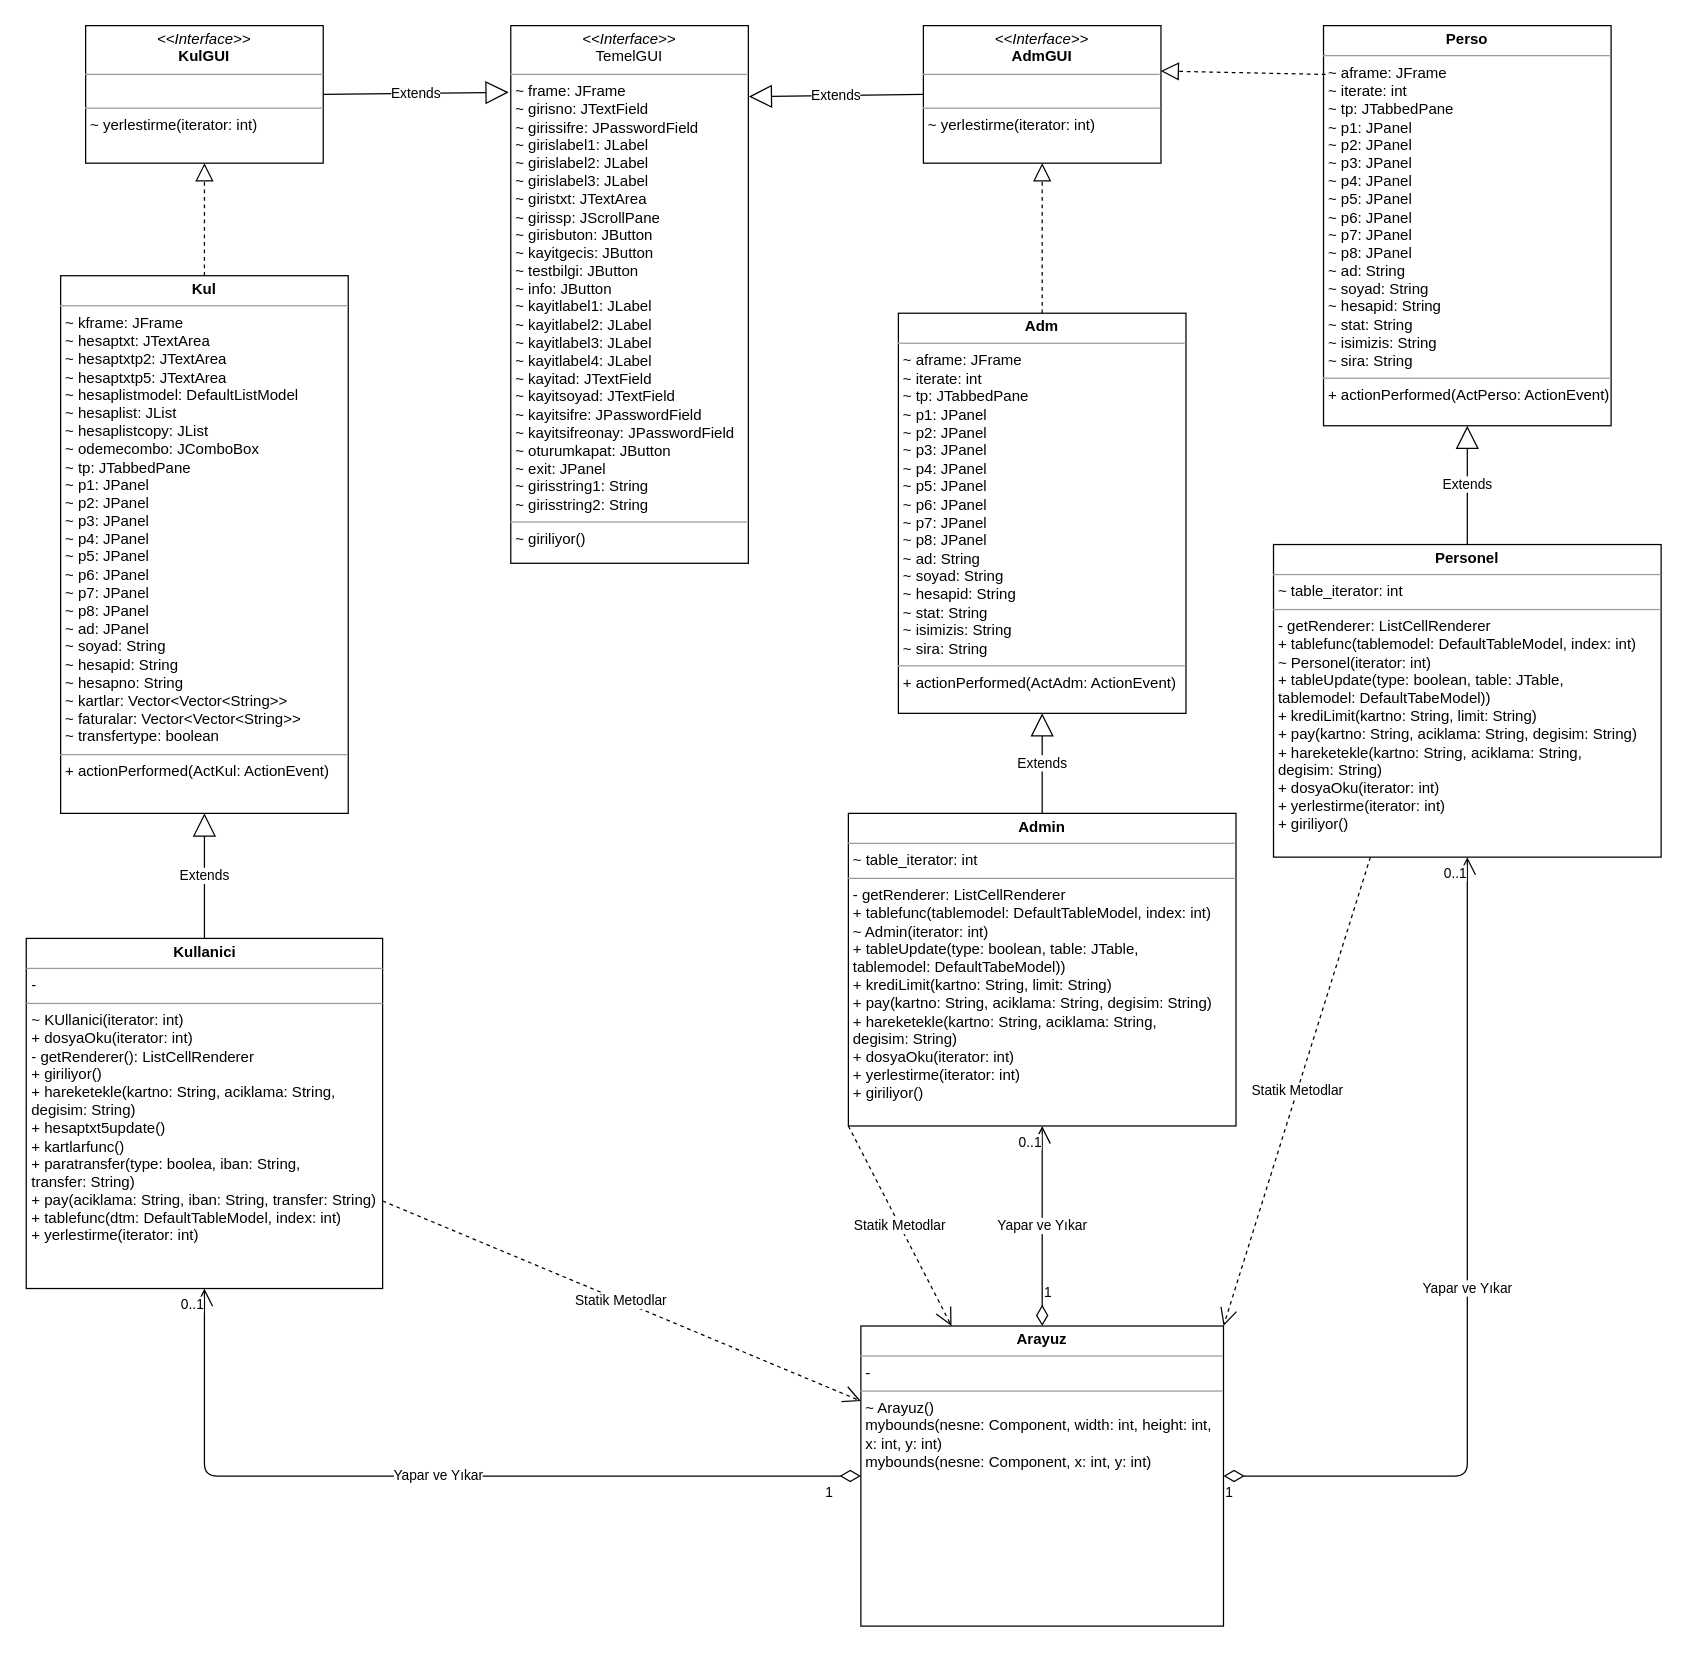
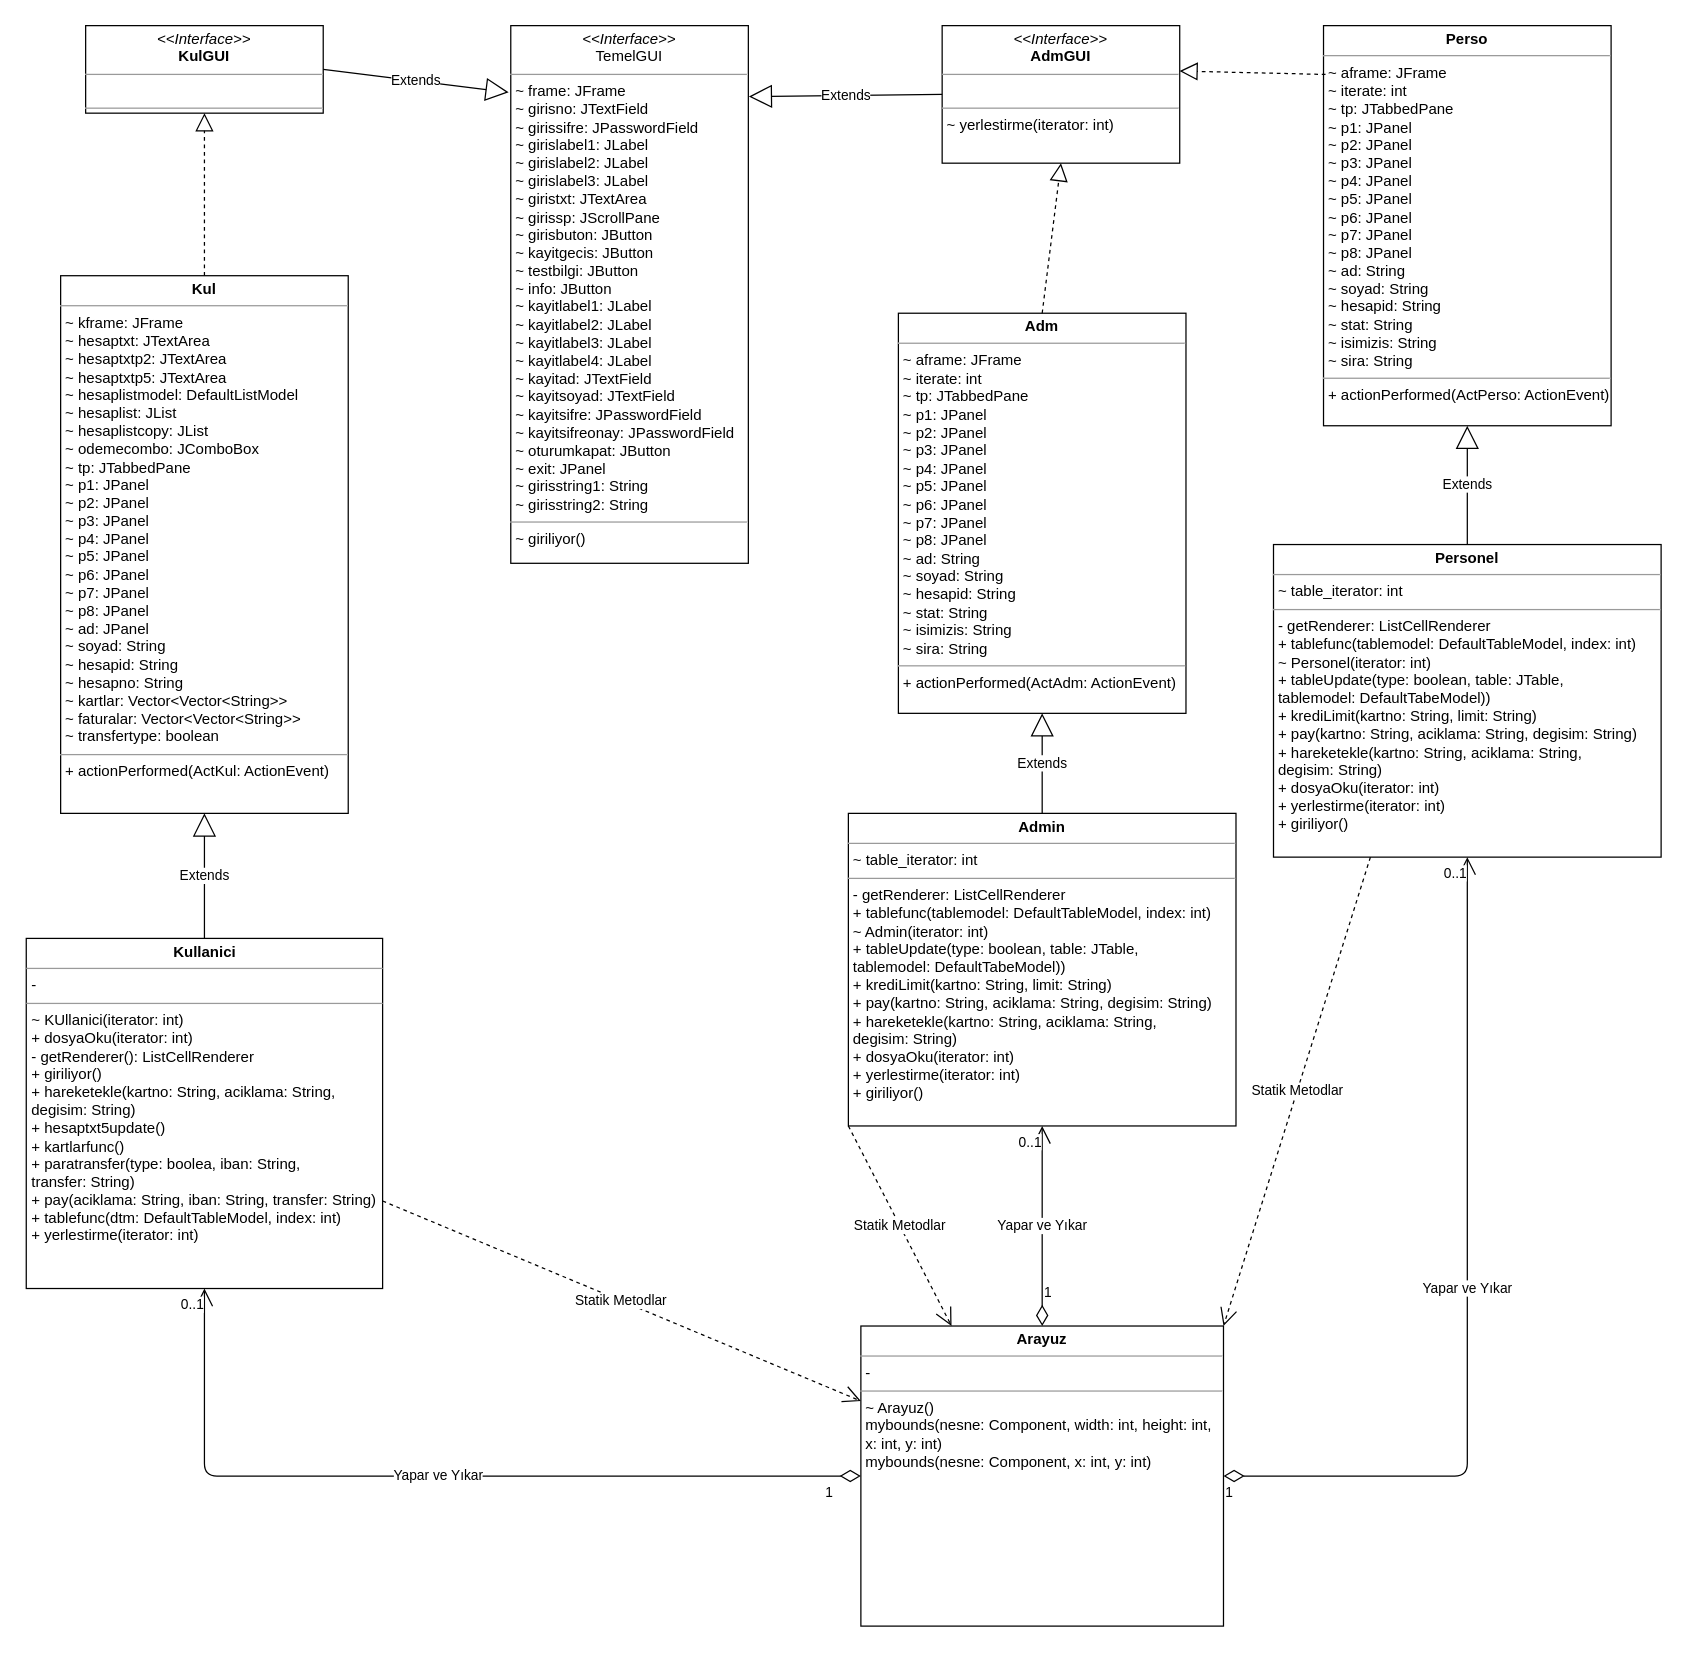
(204, 94) -> (204, 69)
(1042, 94) -> (1061, 94)
